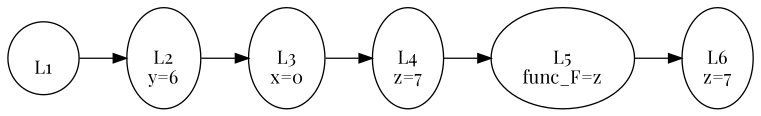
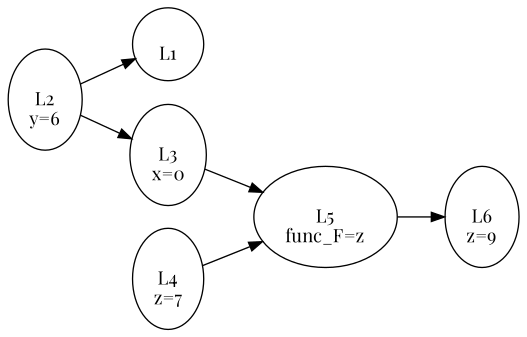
(96, 58) -> (102, 74)
(342, 58) -> (228, 178)
(718, 58) -> (482, 217)
